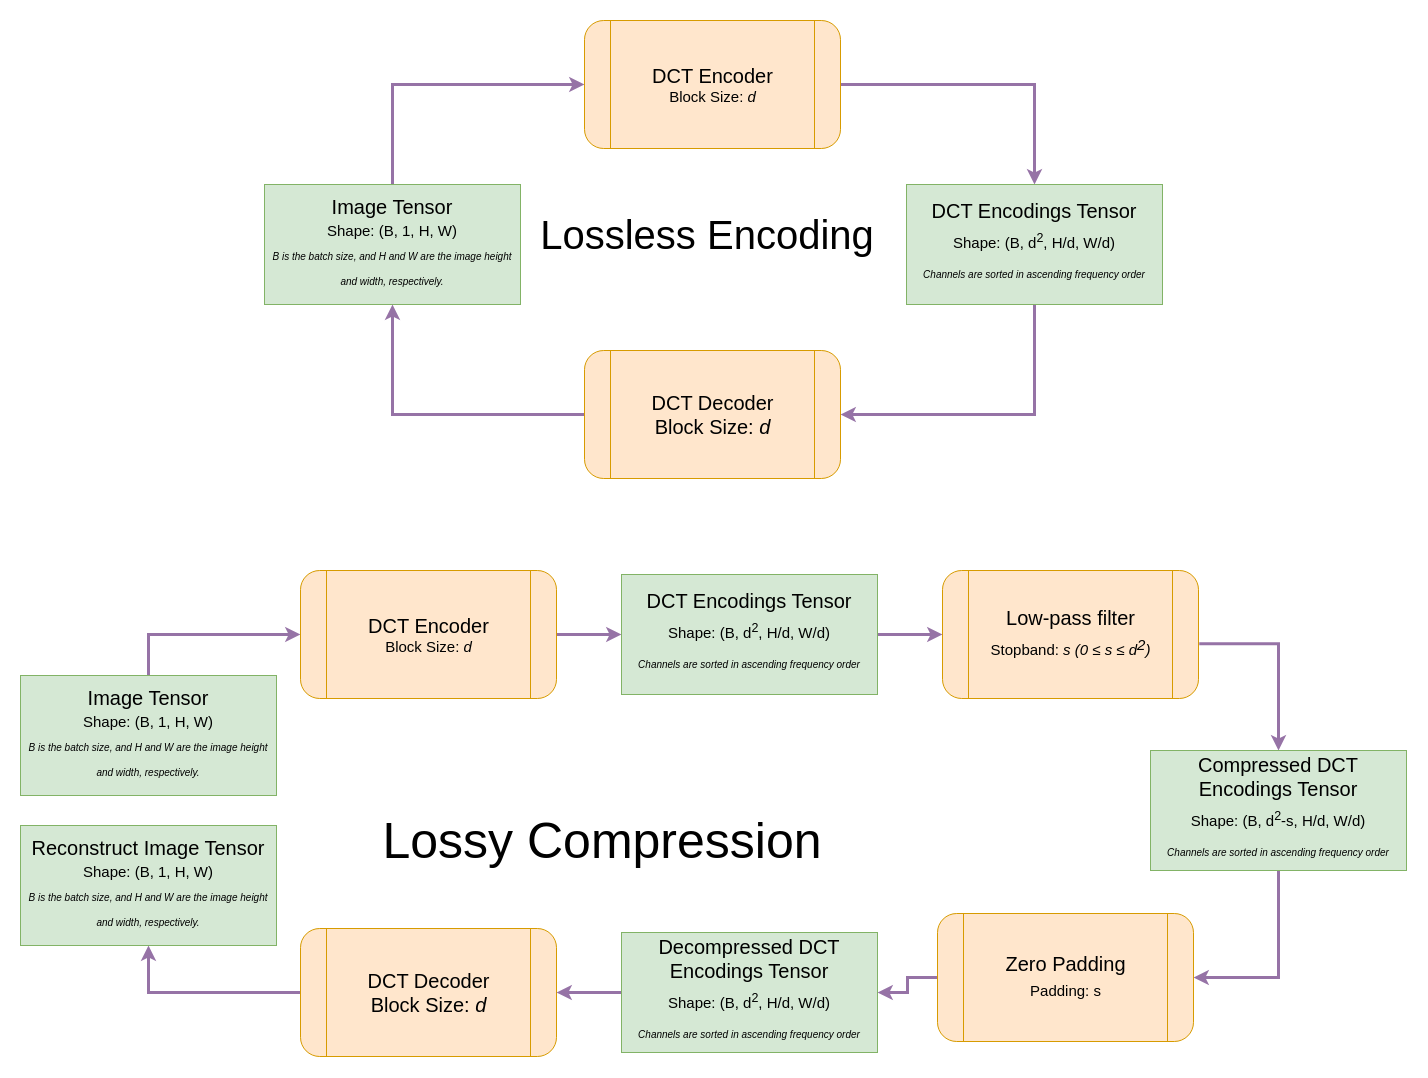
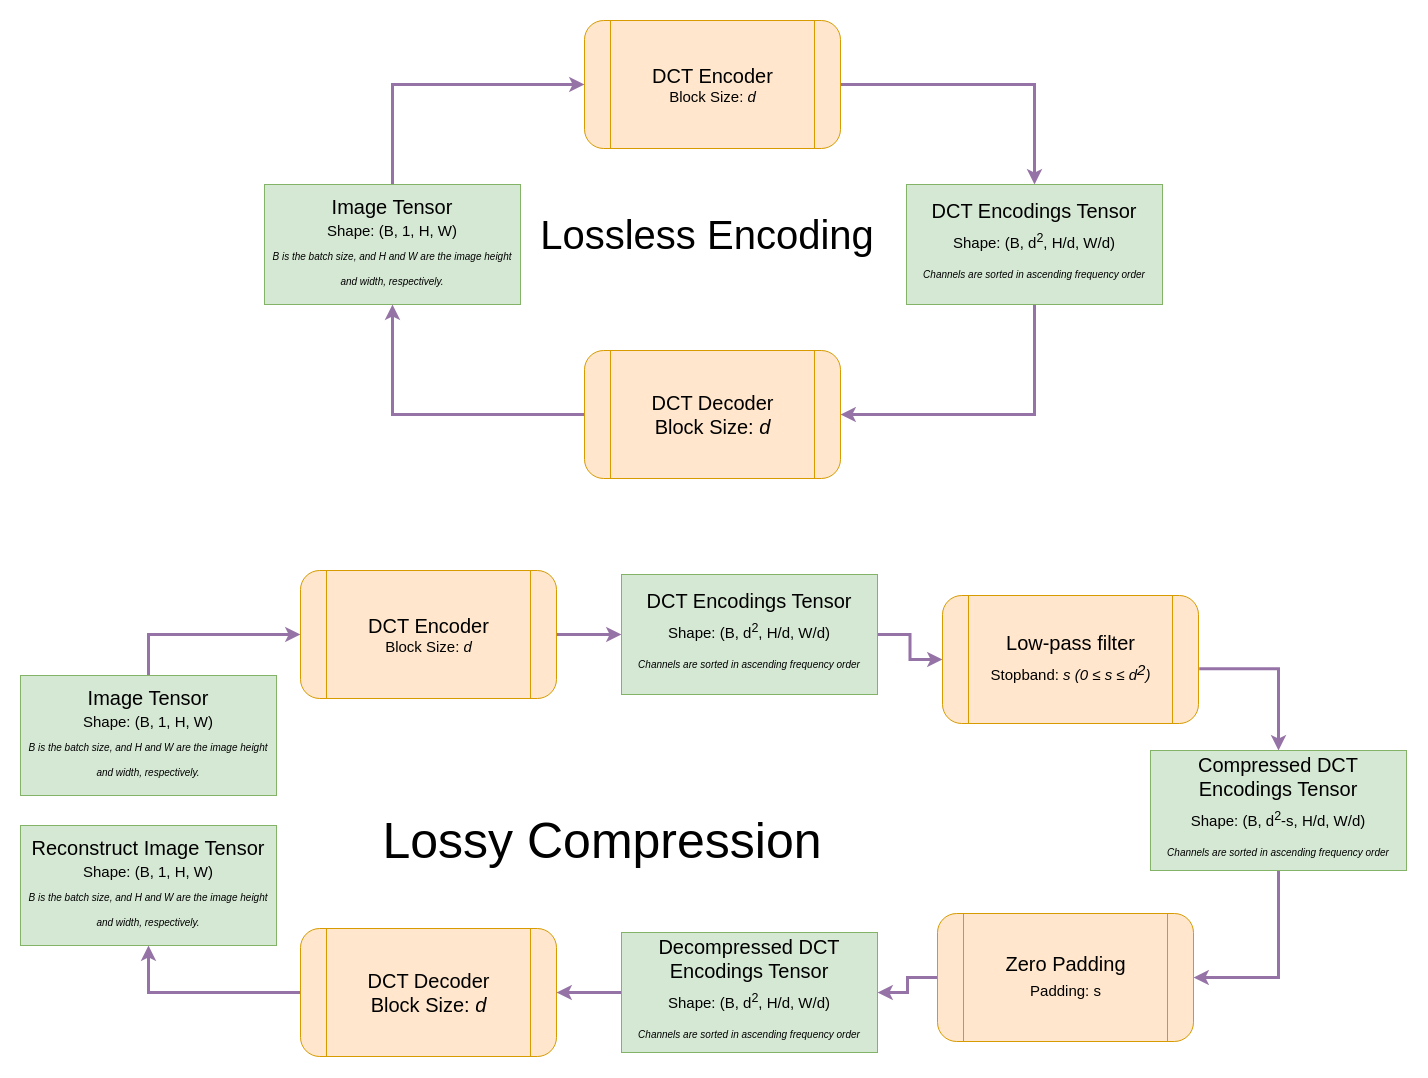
(1071, 635) -> (1071, 660)
